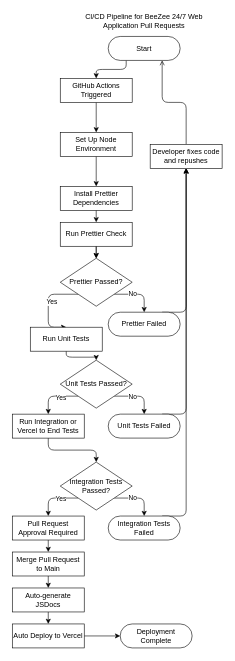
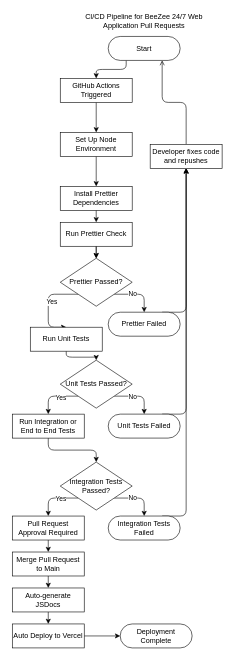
(48, 426) -> (48, 426)
